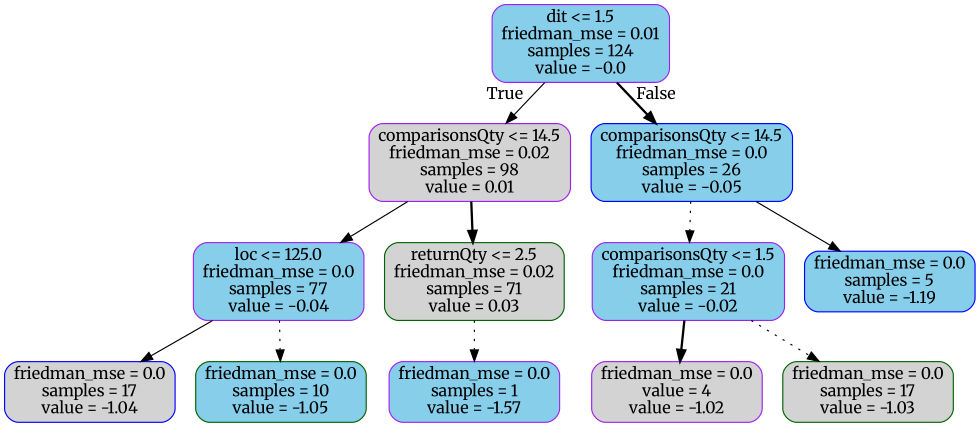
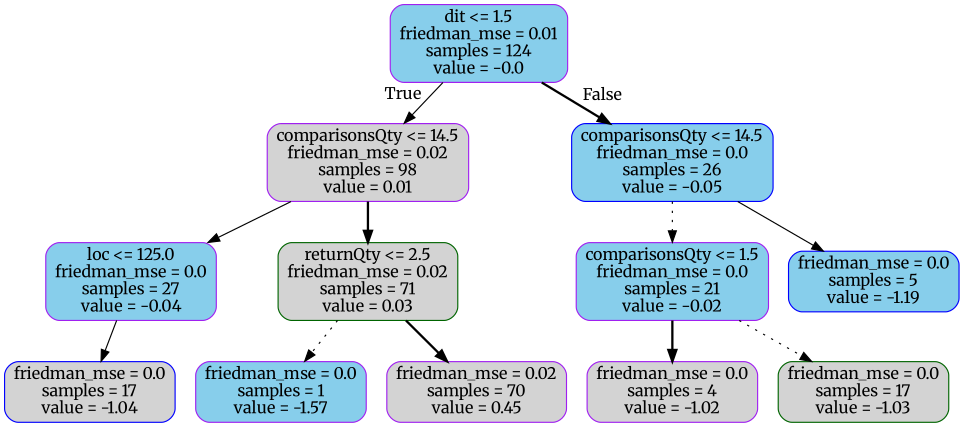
(279, 282) -> (131, 282)
(281, 392) -> none
none -> (477, 392)
(677, 392) -> (672, 392)
